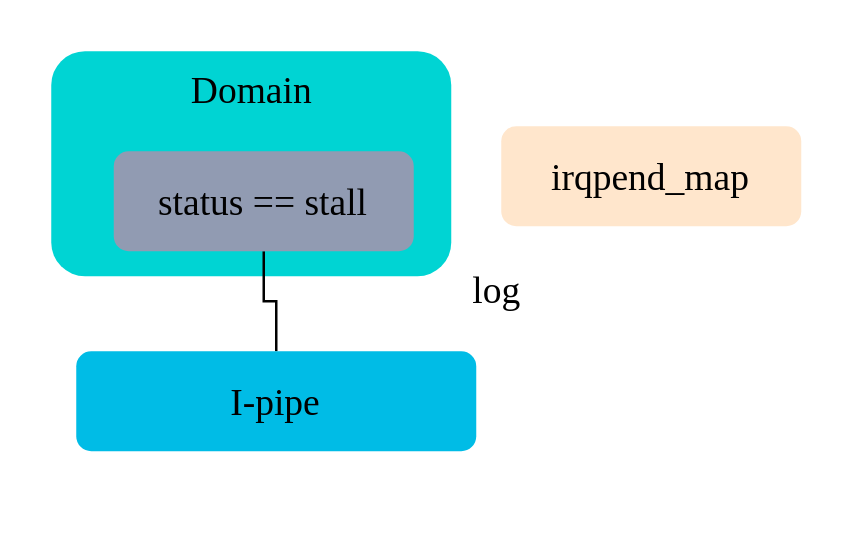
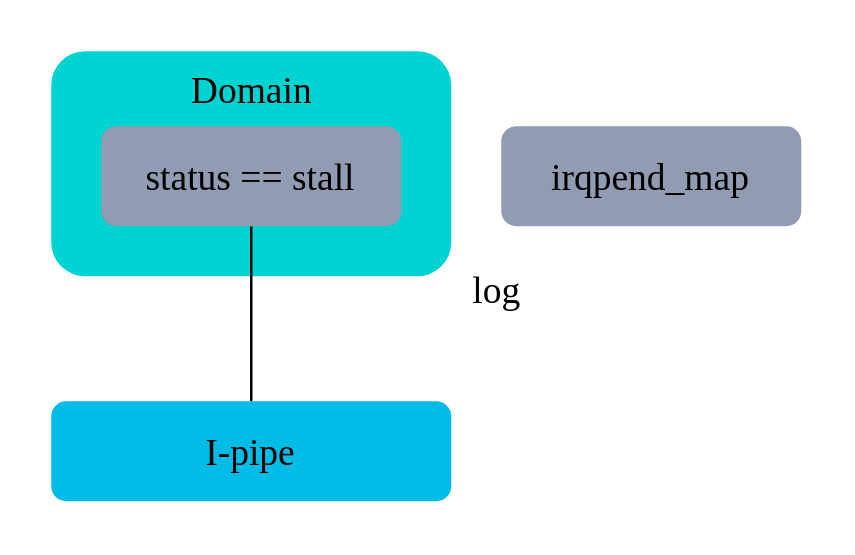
(651, 176) -> (651, 176)
(264, 201) -> (251, 176)
(276, 401) -> (251, 451)
